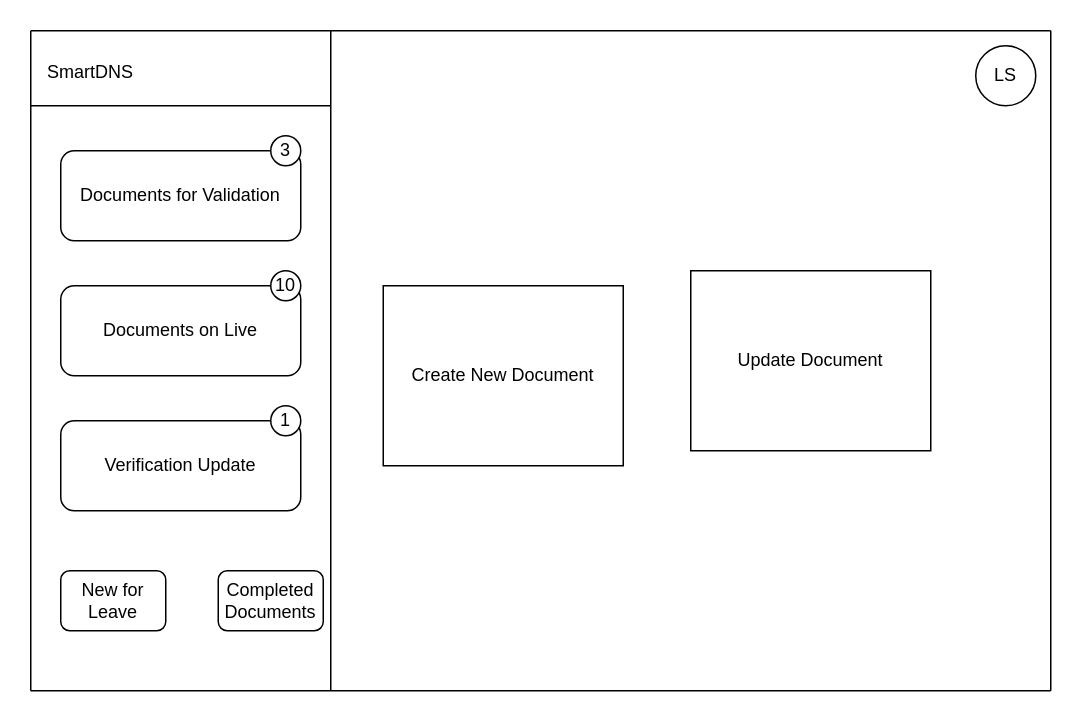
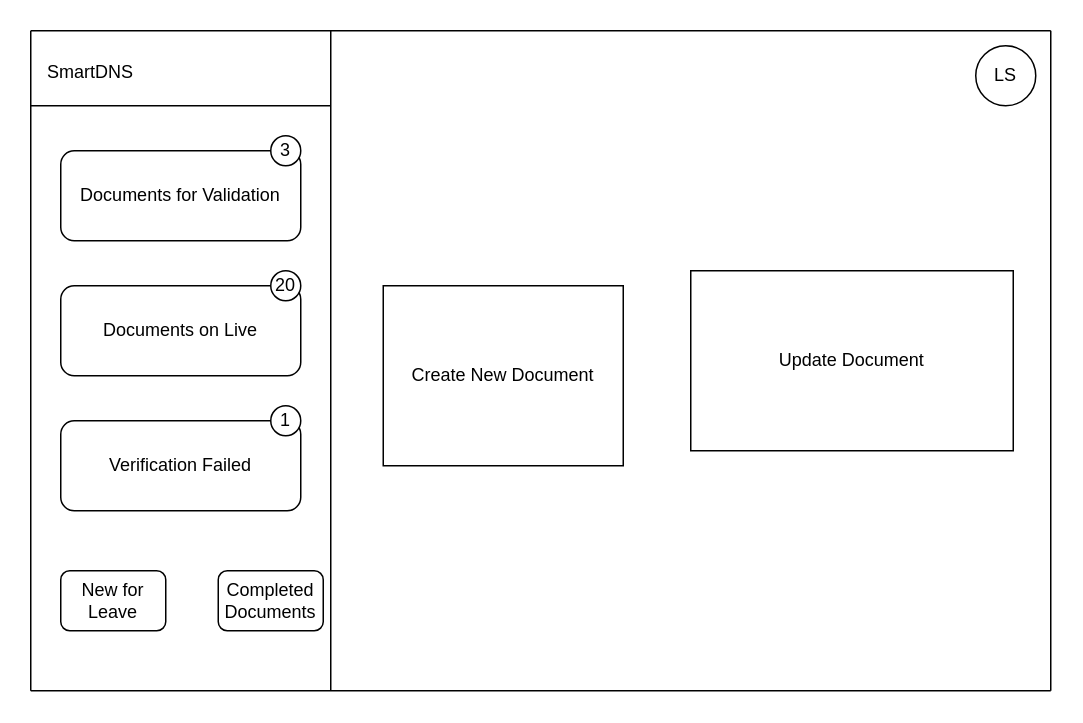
(286, 286) -> (286, 286)
(811, 361) -> (852, 361)
(181, 466) -> (181, 466)
